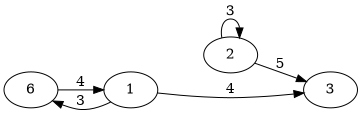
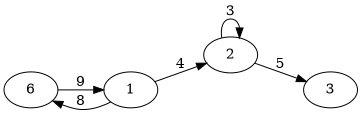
(81, 82) -> (81, 82)
(226, 98) -> (176, 74)
(81, 101) -> (81, 101)
